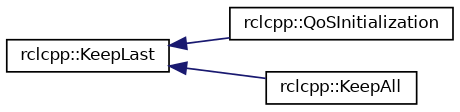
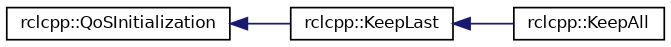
(208, 41) -> (269, 24)
